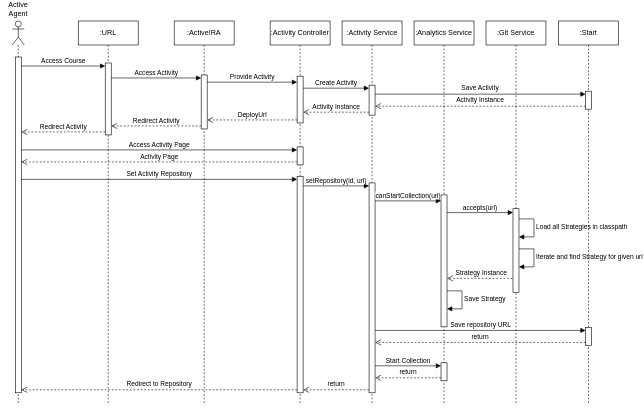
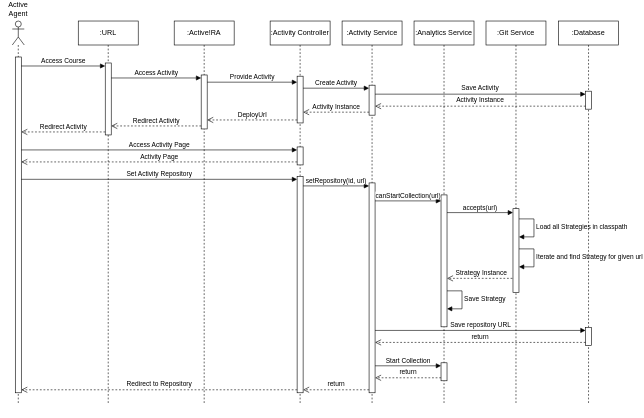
(589, 33) -> (589, 33)
